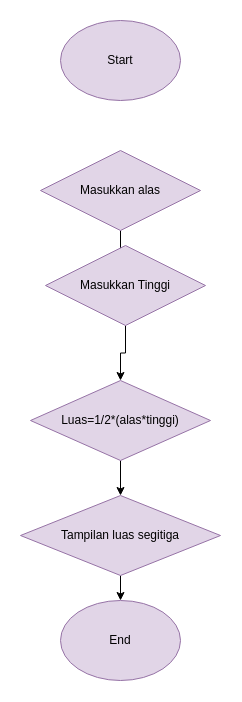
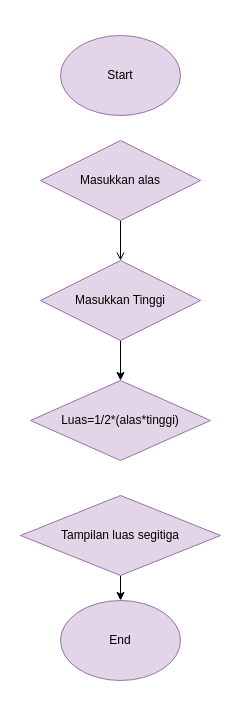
(121, 61) -> (121, 76)
(121, 191) -> (121, 181)
(126, 286) -> (121, 301)
(121, 480) -> none
